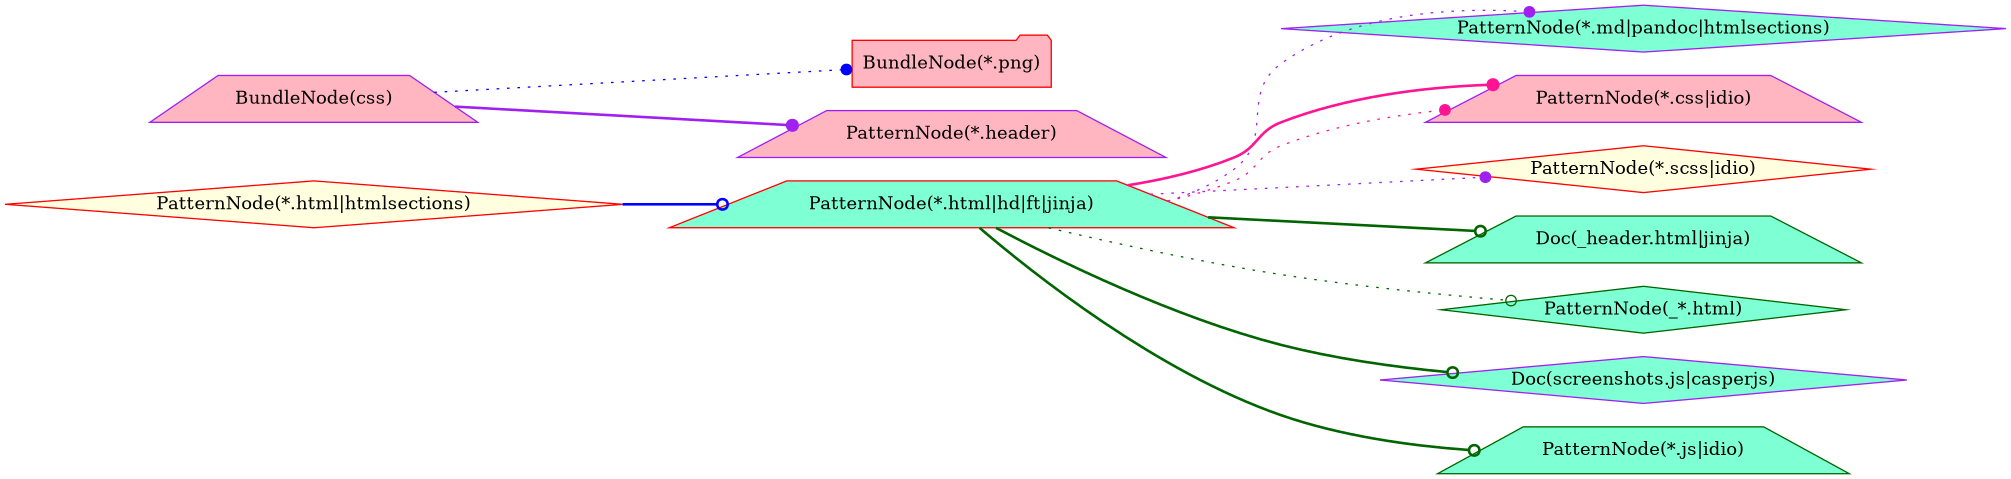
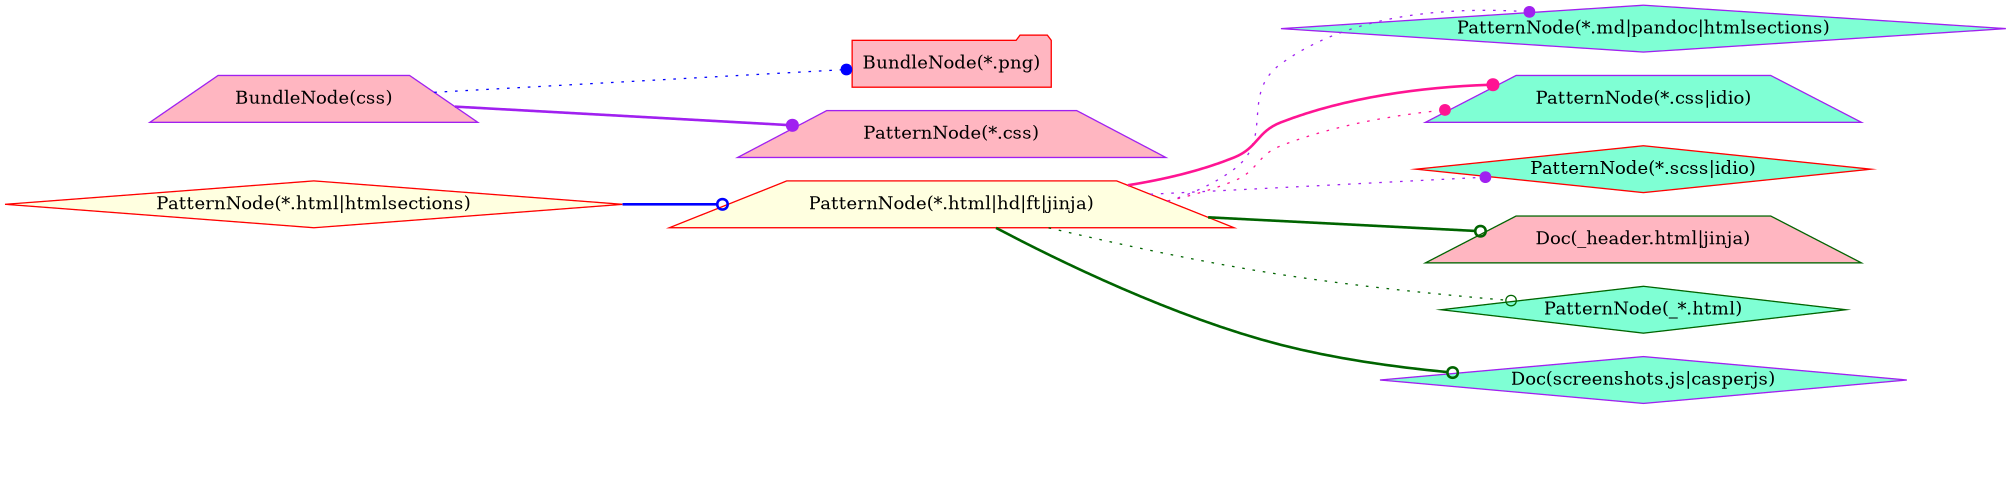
(1643, 99) -> (1643, 99)
(952, 134) -> (952, 134)
(1643, 169) -> (1643, 169)
(952, 204) -> (952, 204)
(1643, 239) -> (1643, 239)
(1643, 450) -> none
